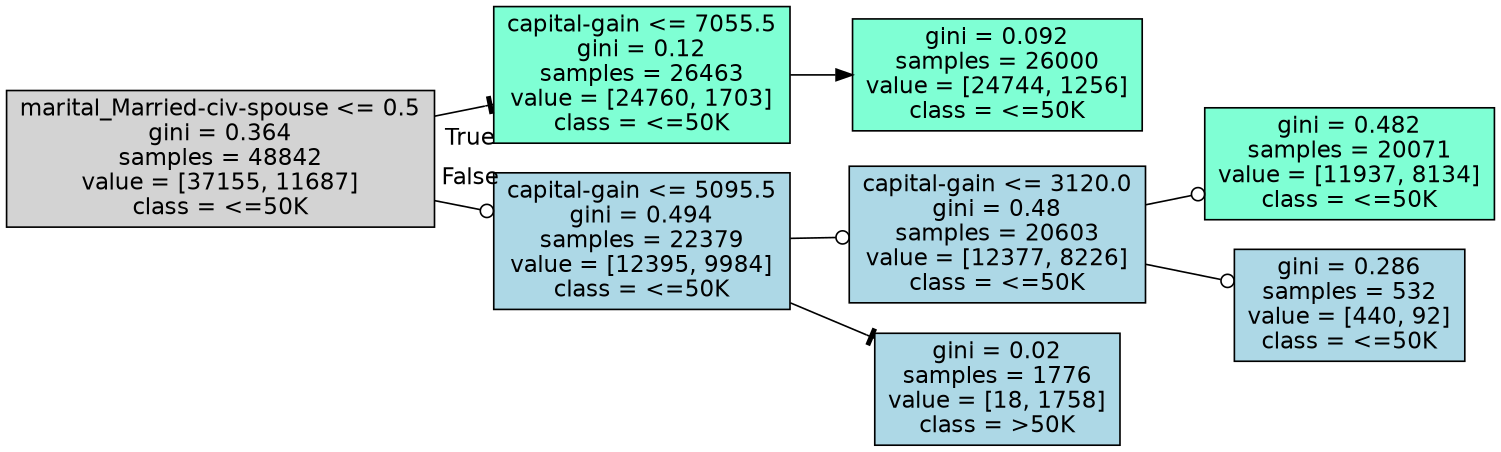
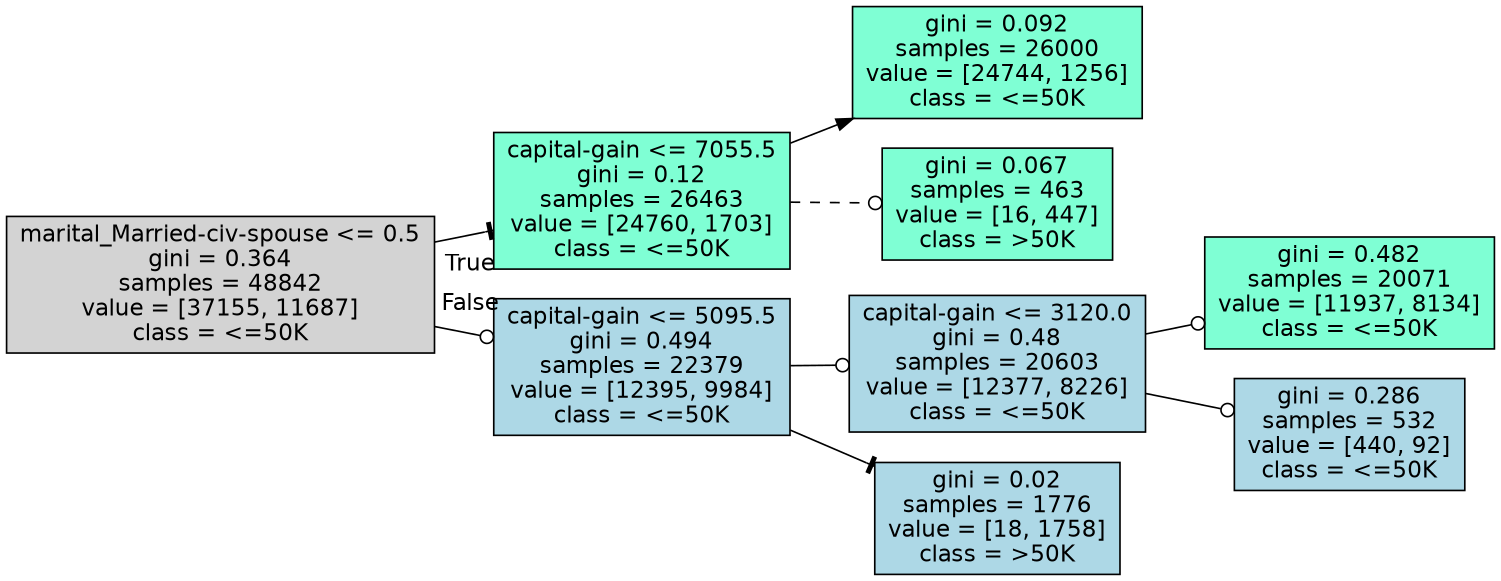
none -> (997, 204)
